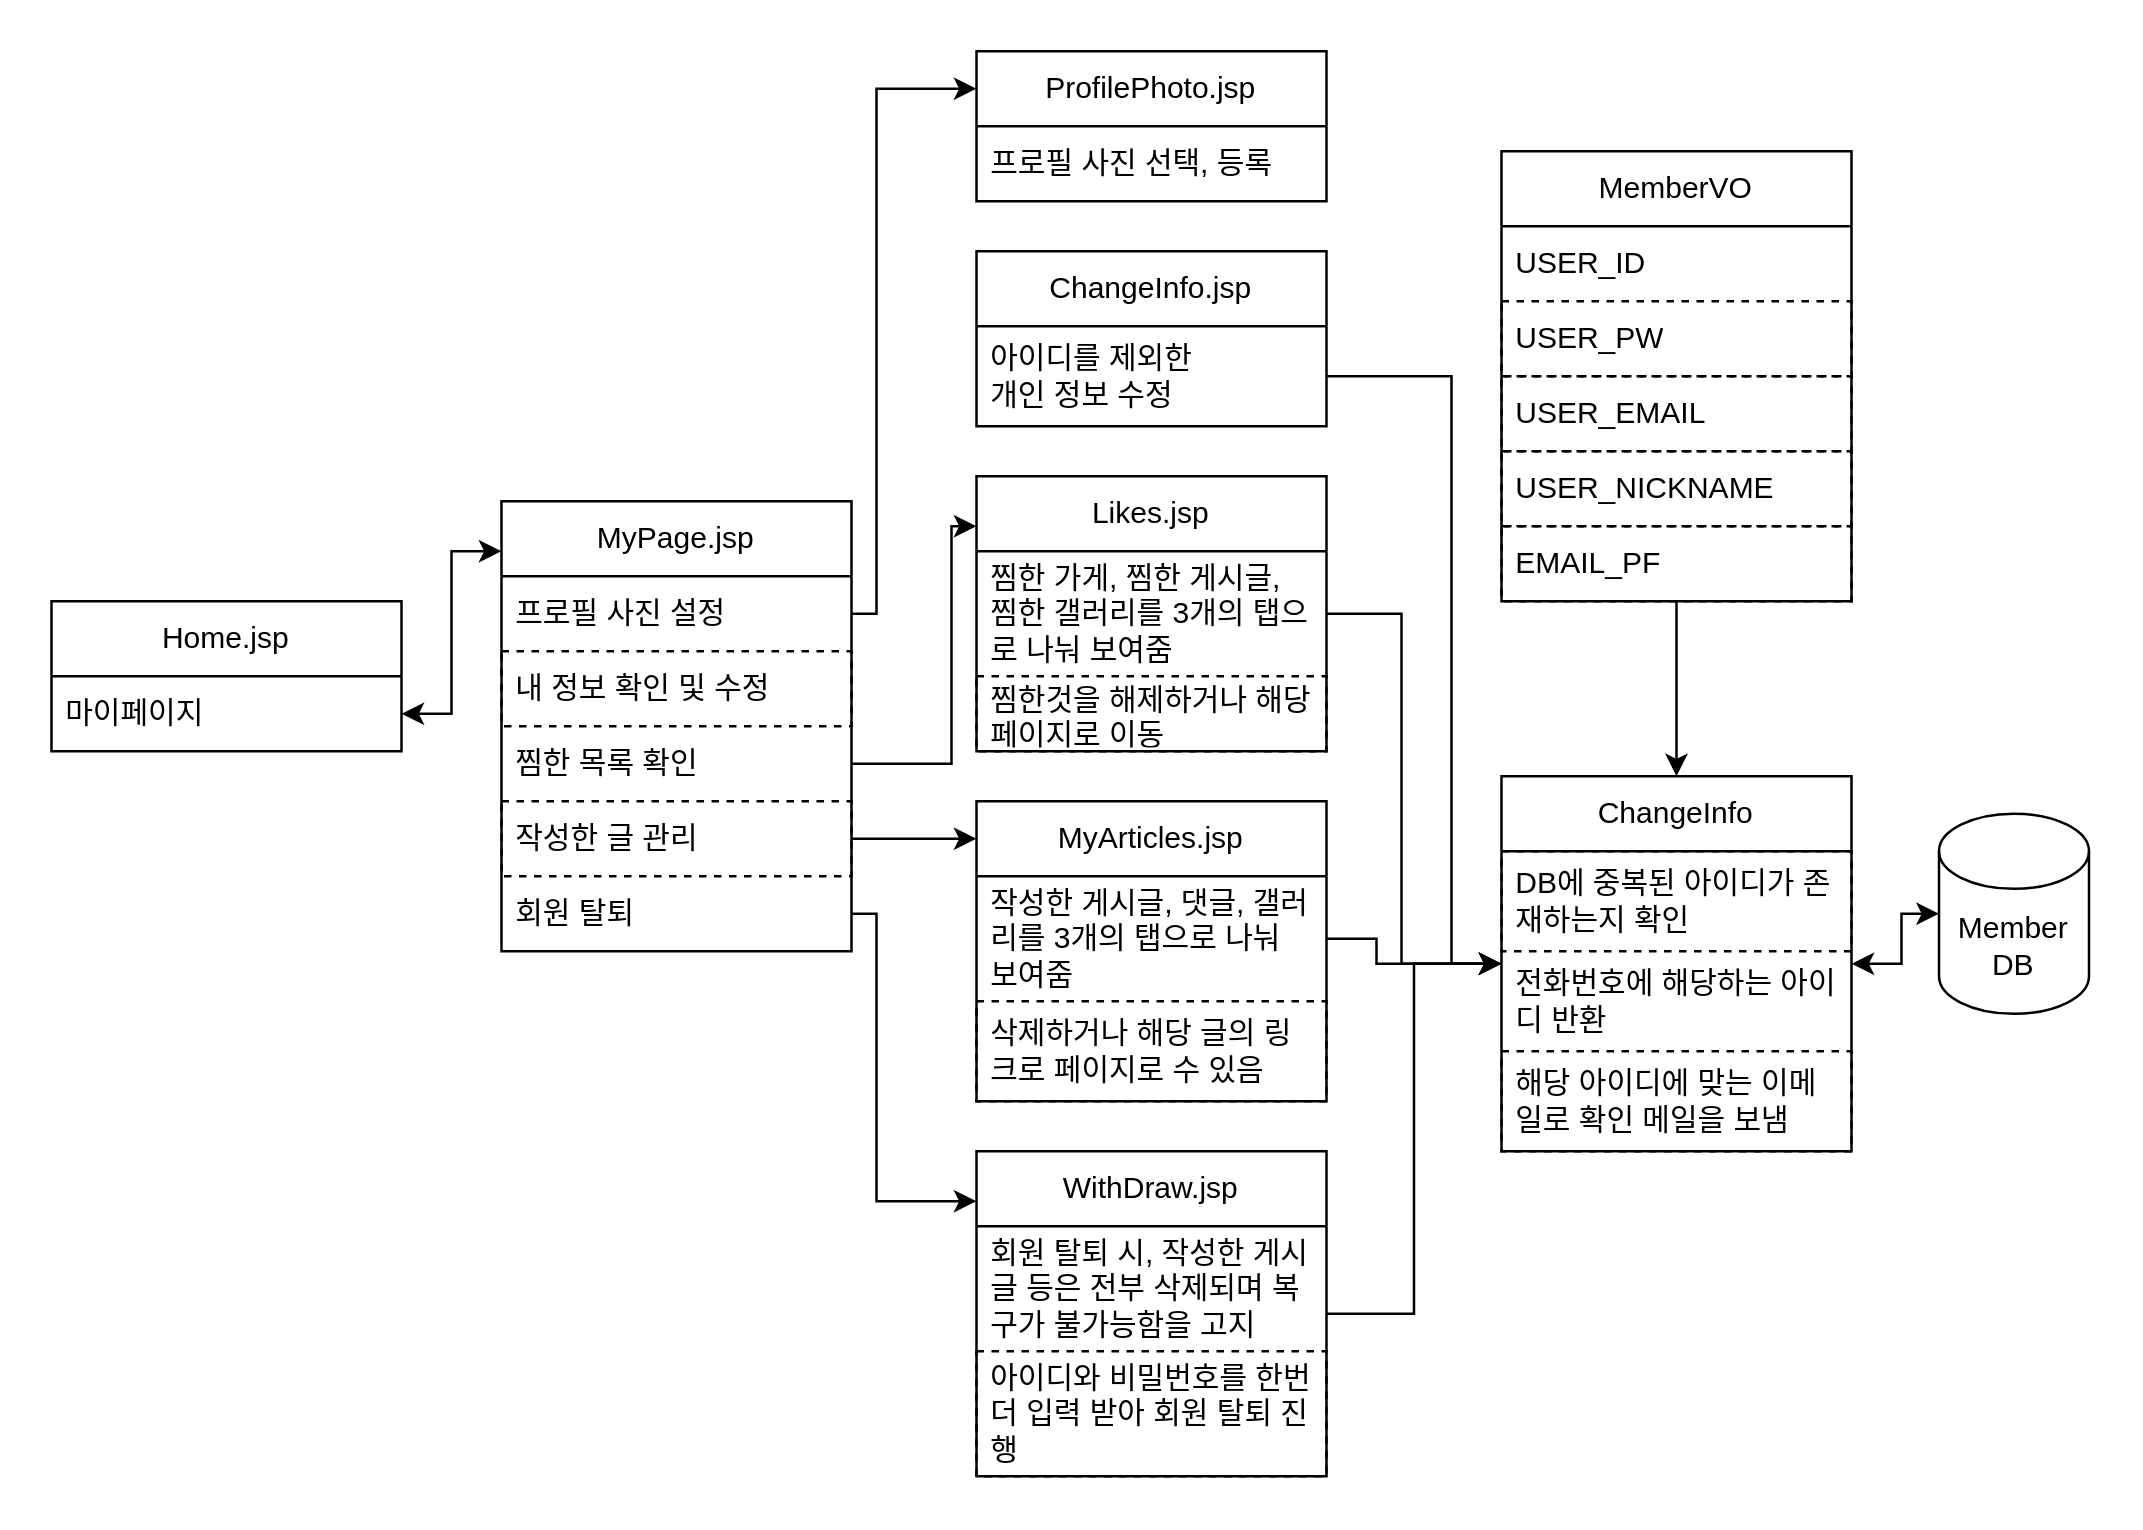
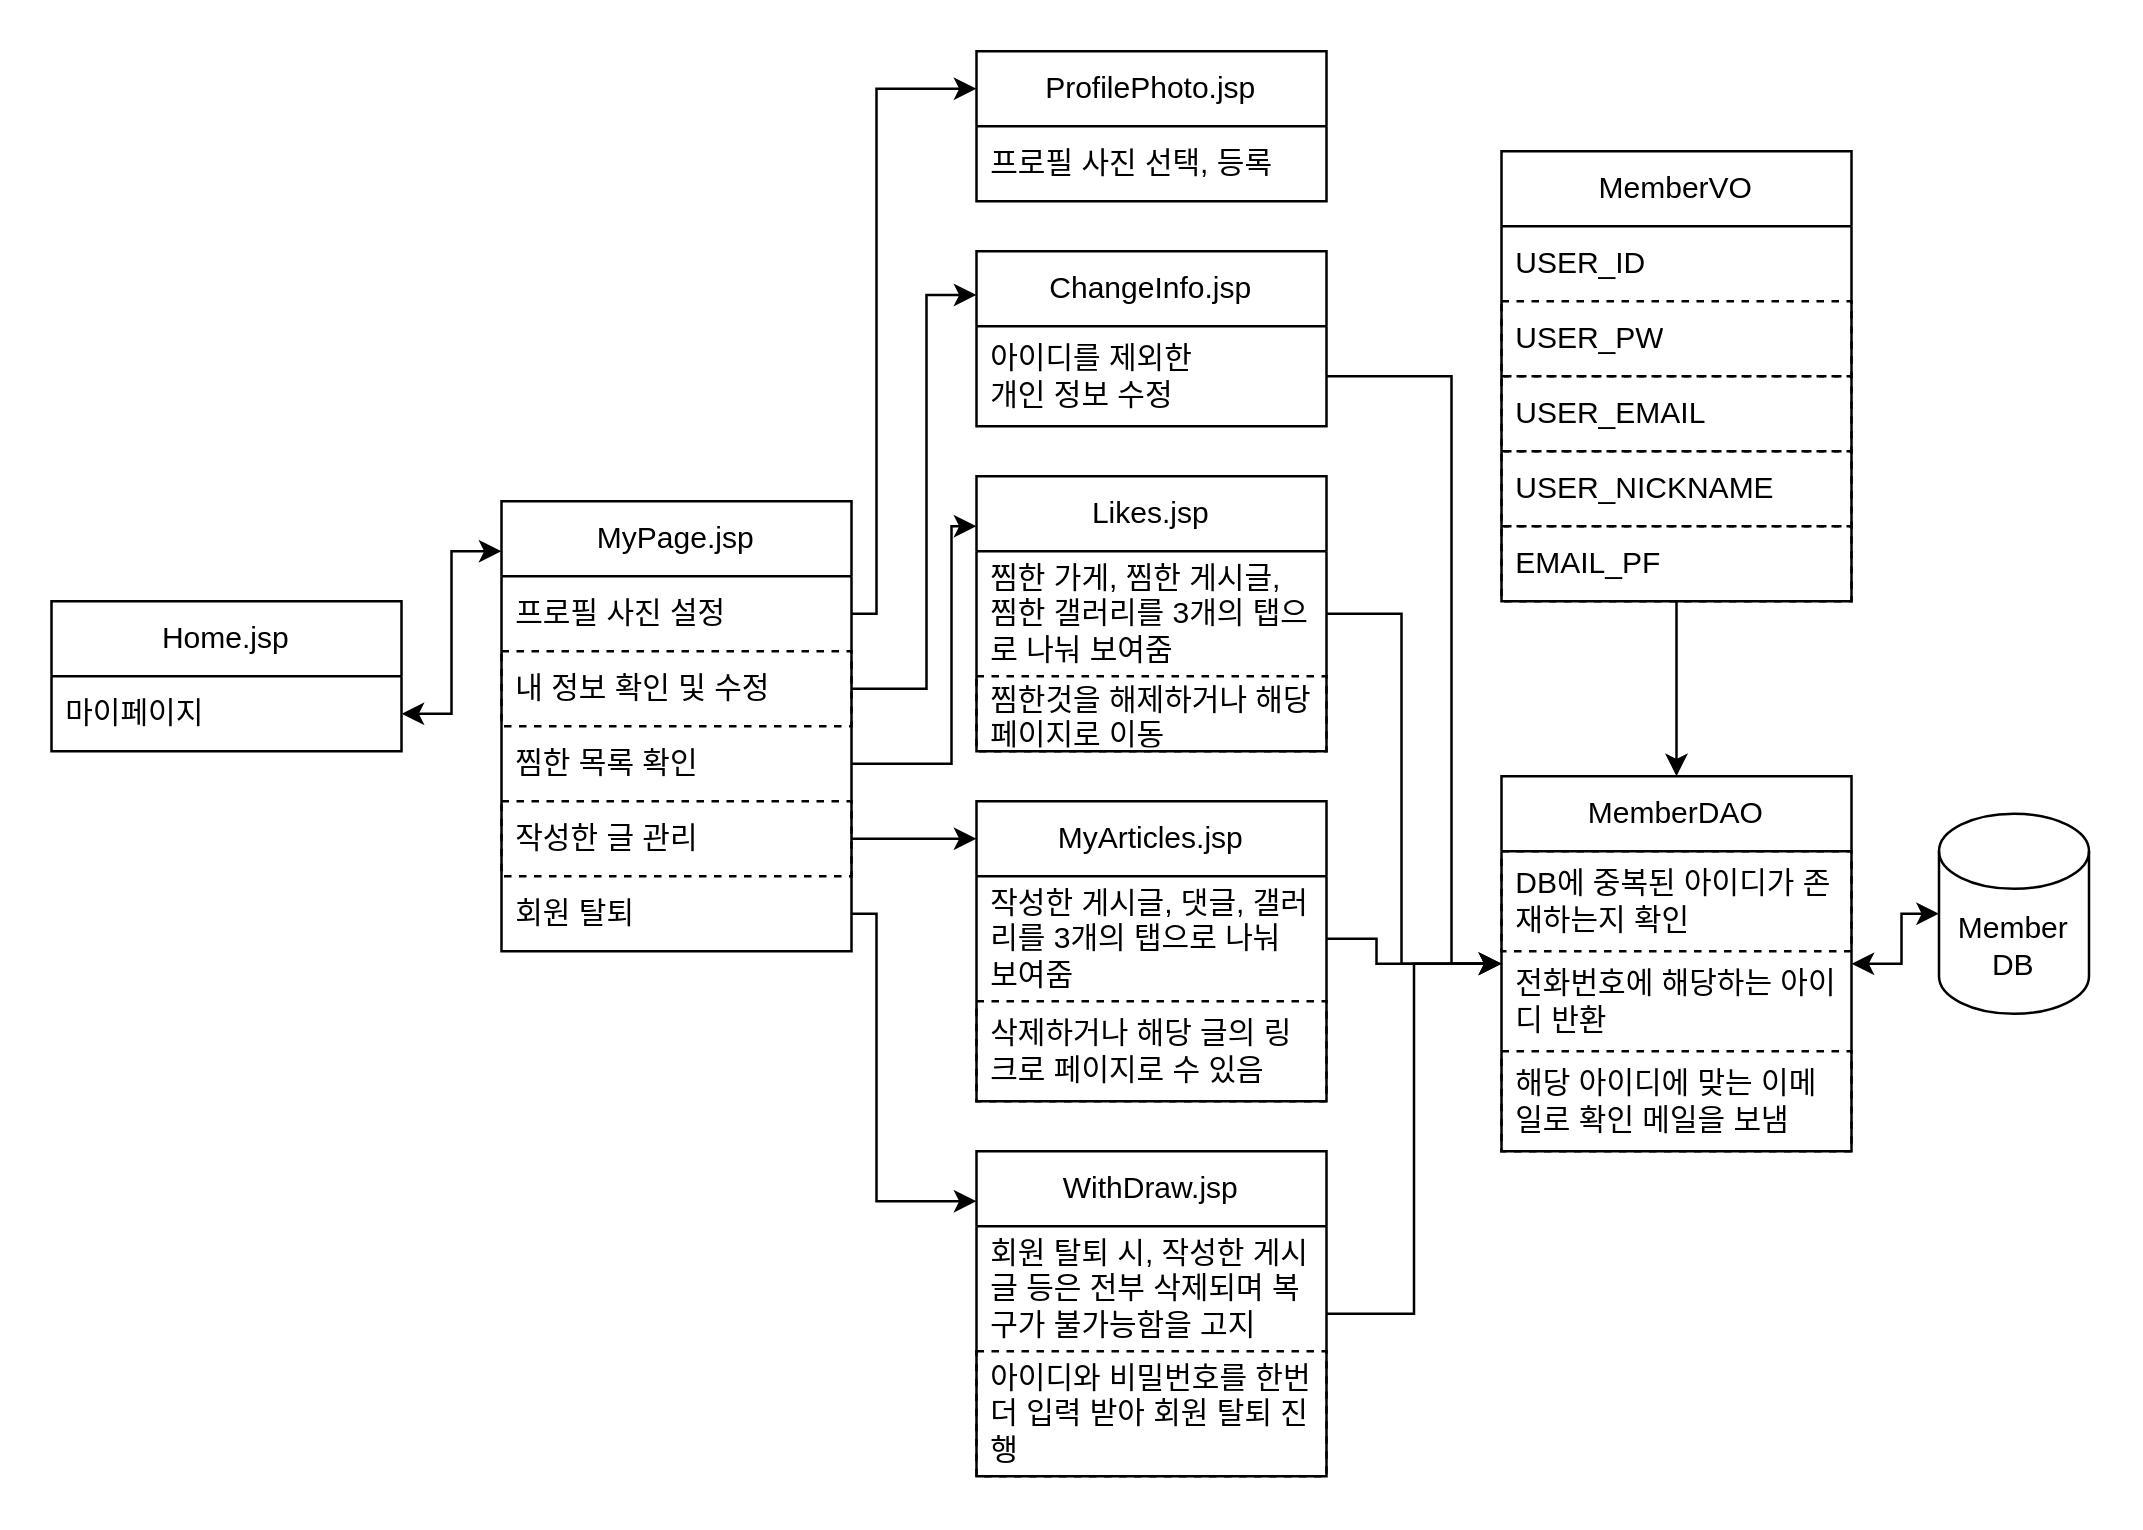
none -> (926, 510)
(1676, 814) -> (1676, 814)
